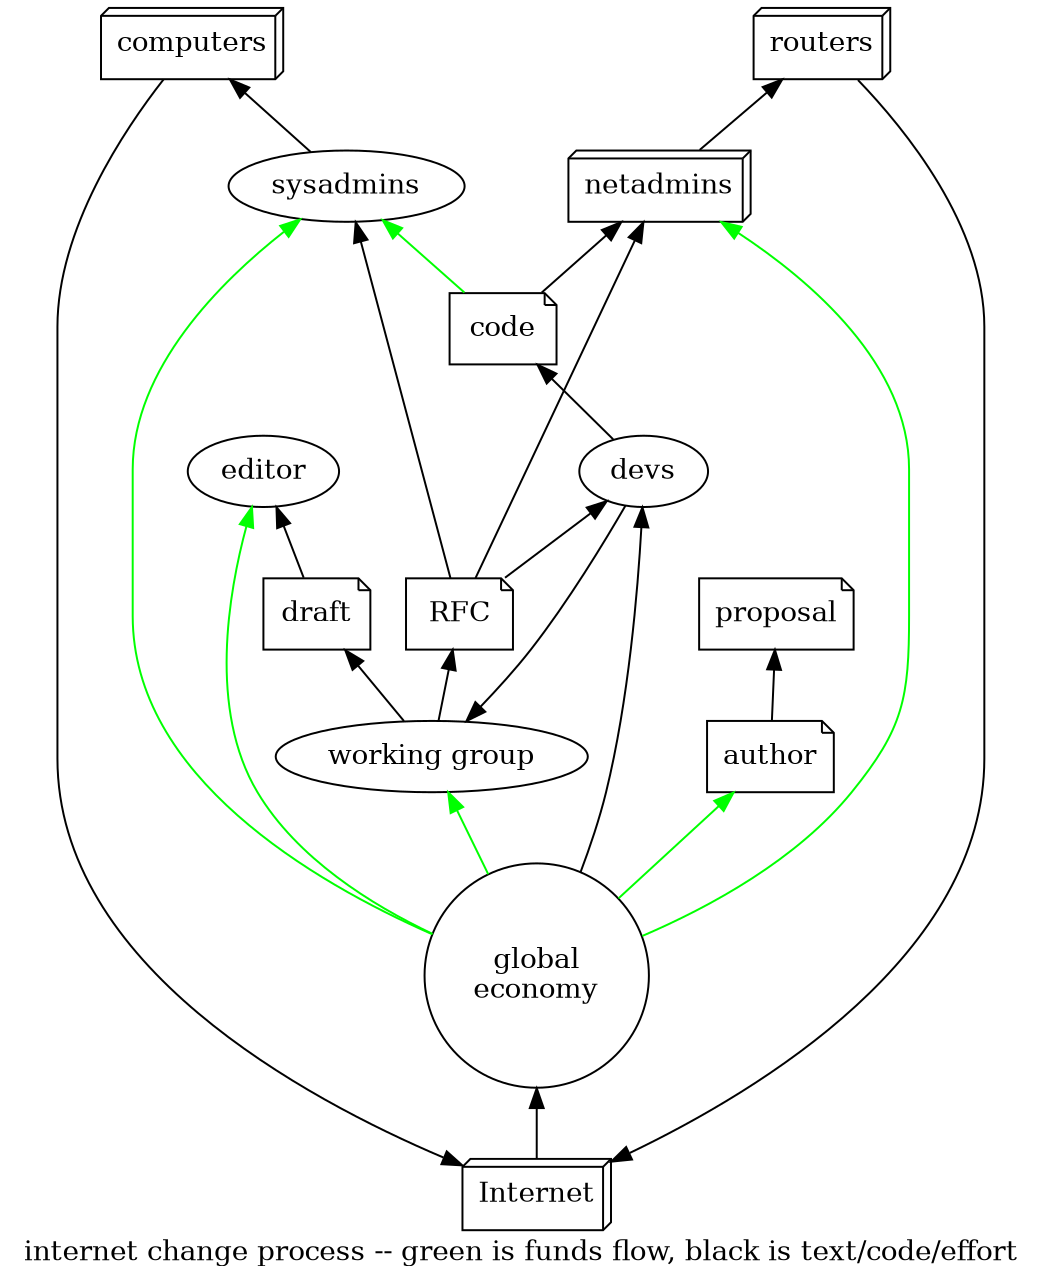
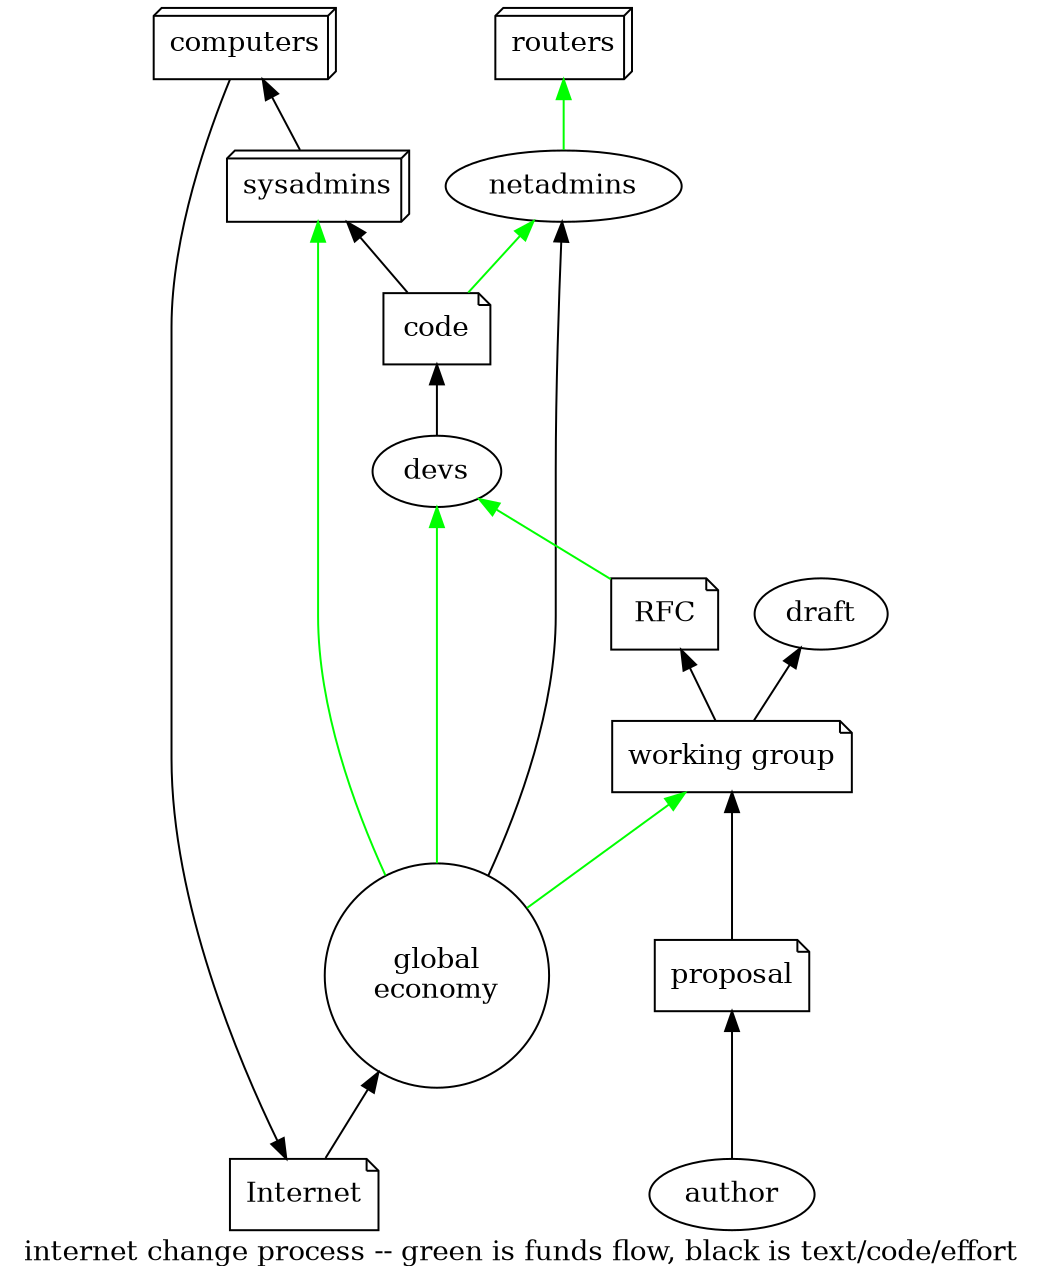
(733, 121) -> (564, 125)
(347, 186) -> (318, 186)
(660, 186) -> (564, 186)
(431, 263) -> (384, 265)
(574, 264) -> (494, 264)
(555, 409) -> none
(406, 410) -> none
(263, 471) -> none
(548, 545) -> (542, 537)
(559, 611) -> (732, 876)
(317, 614) -> (821, 614)
(909, 615) -> (556, 564)
(984, 679) -> none
(624, 702) -> (437, 695)
(432, 757) -> (732, 757)
(770, 757) -> (732, 1195)
(669, 852) -> none
(537, 1195) -> (304, 1195)
